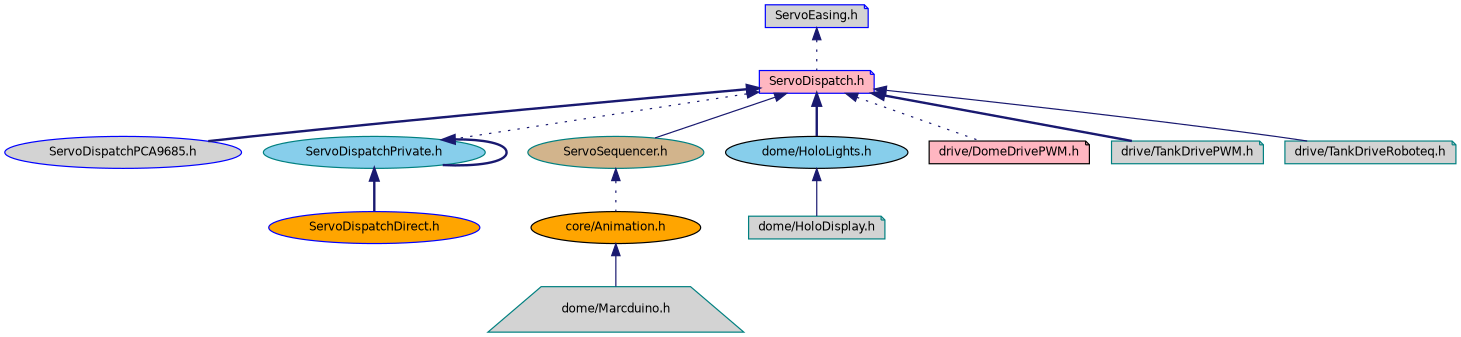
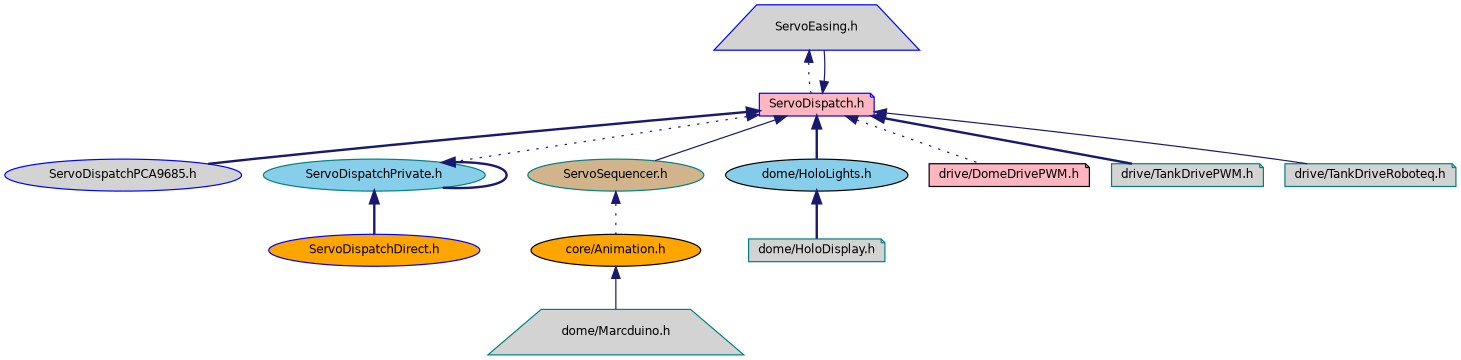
(817, 16) -> (817, 28)
none -> (825, 66)
(817, 198) -> (817, 221)
